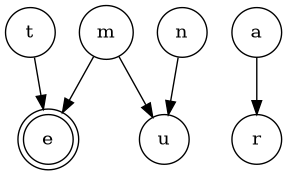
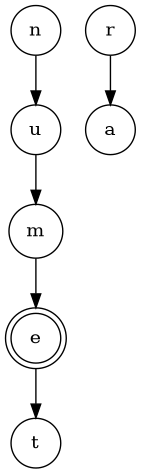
(38, 77) -> (36, 386)
(257, 79) -> (110, 73)
(132, 81) -> (36, 173)
